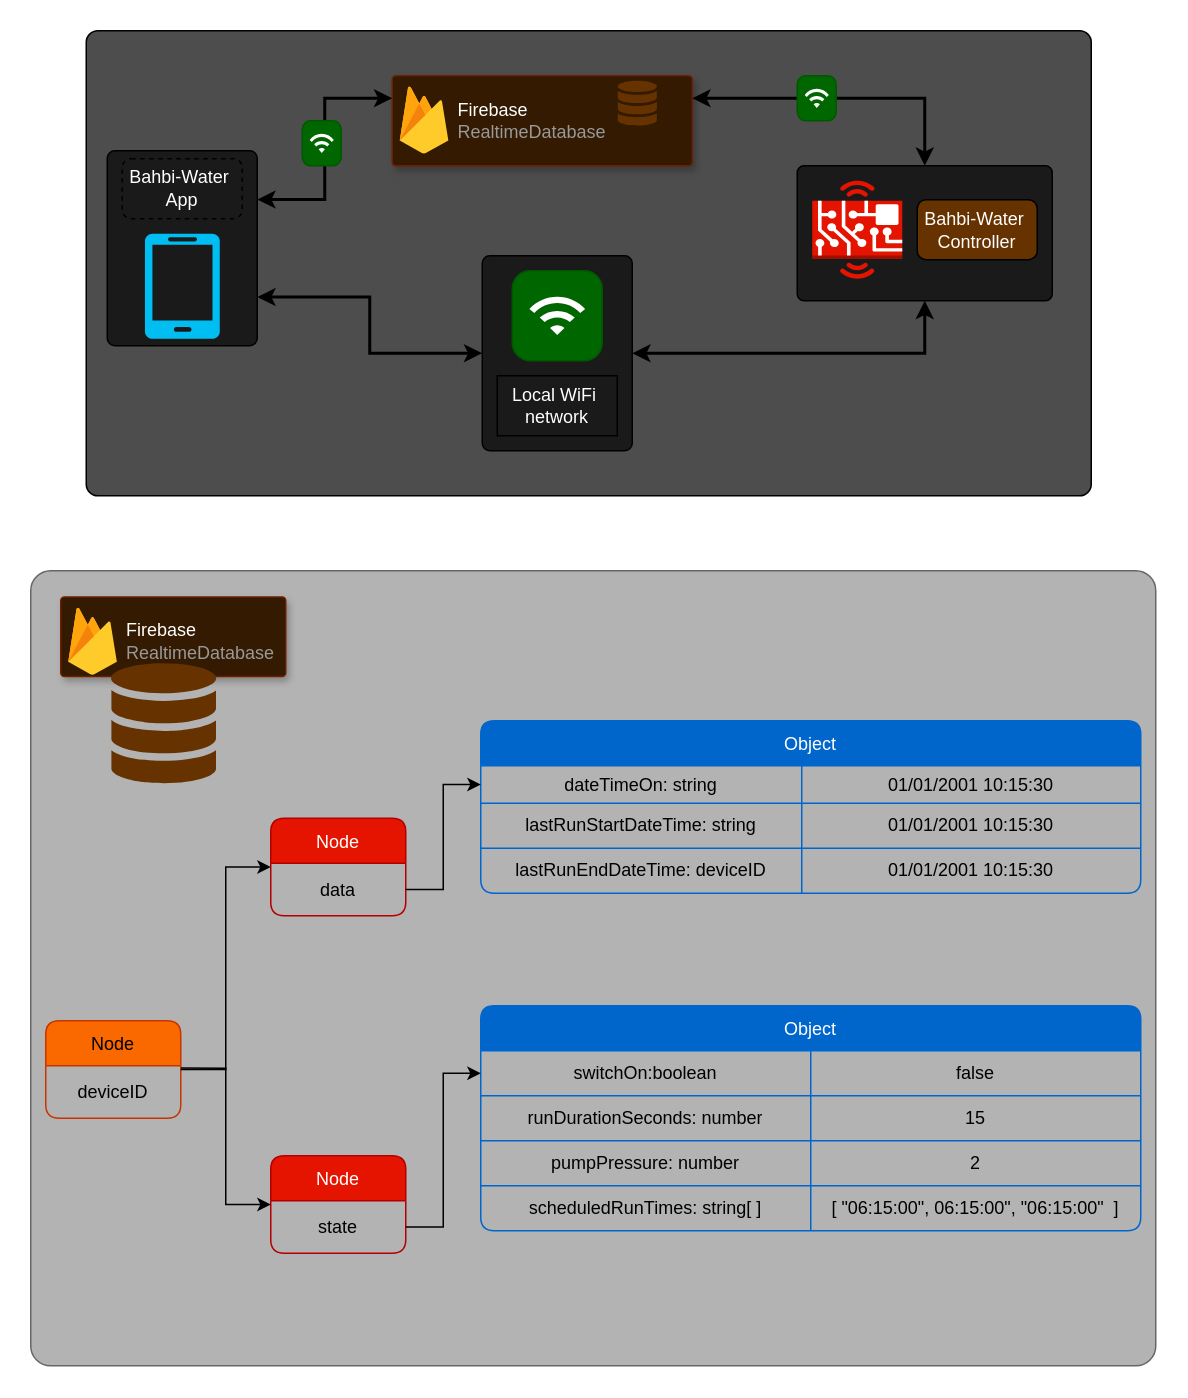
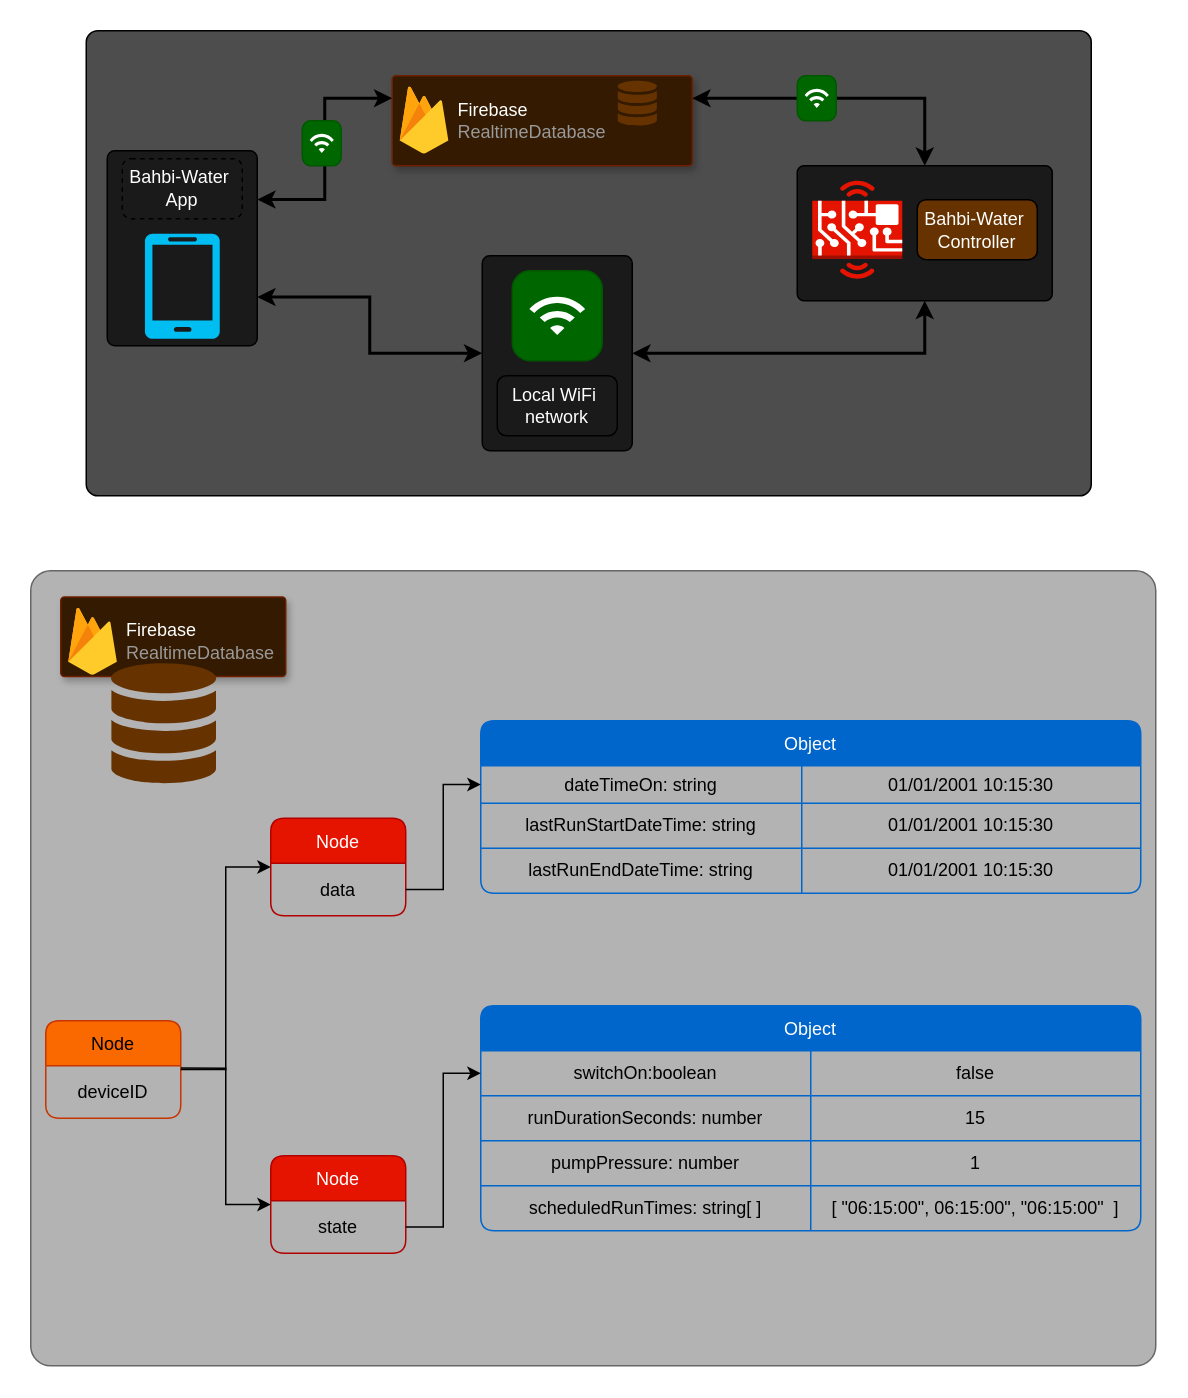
(557, 406) -> (557, 406)
(641, 871) -> (641, 871)
(976, 1163) -> (976, 1163)
